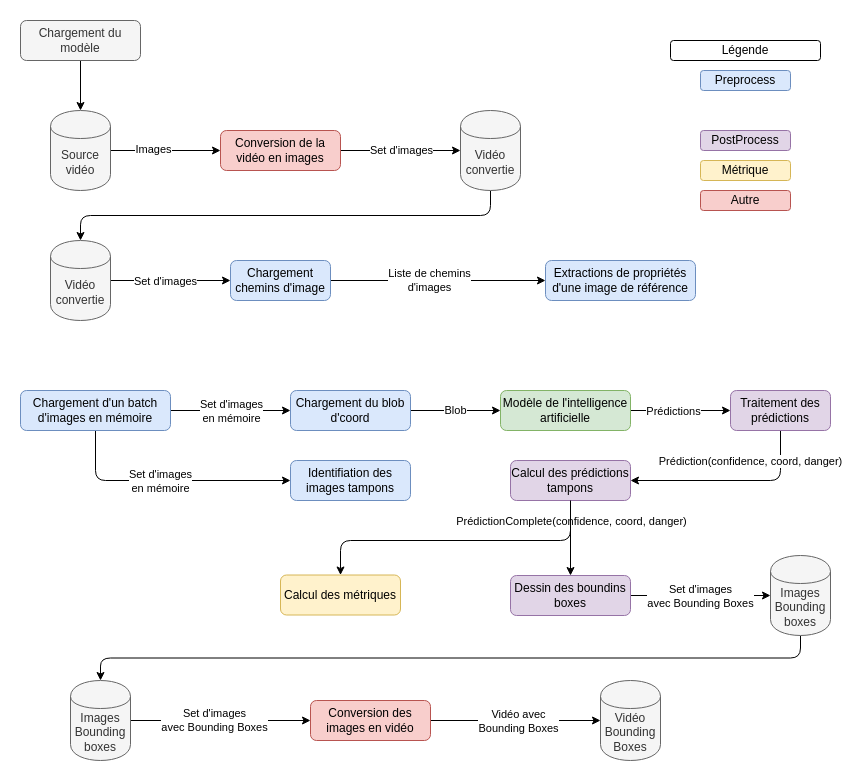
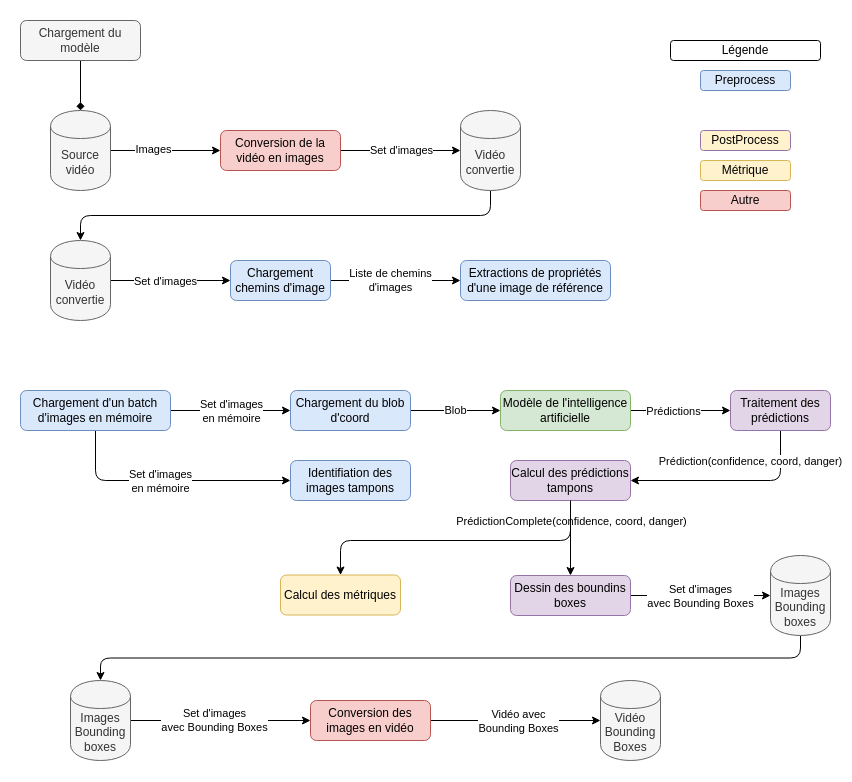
(81, 102) -> (81, 102)
(746, 141) -> (746, 141)
(621, 281) -> (536, 281)
